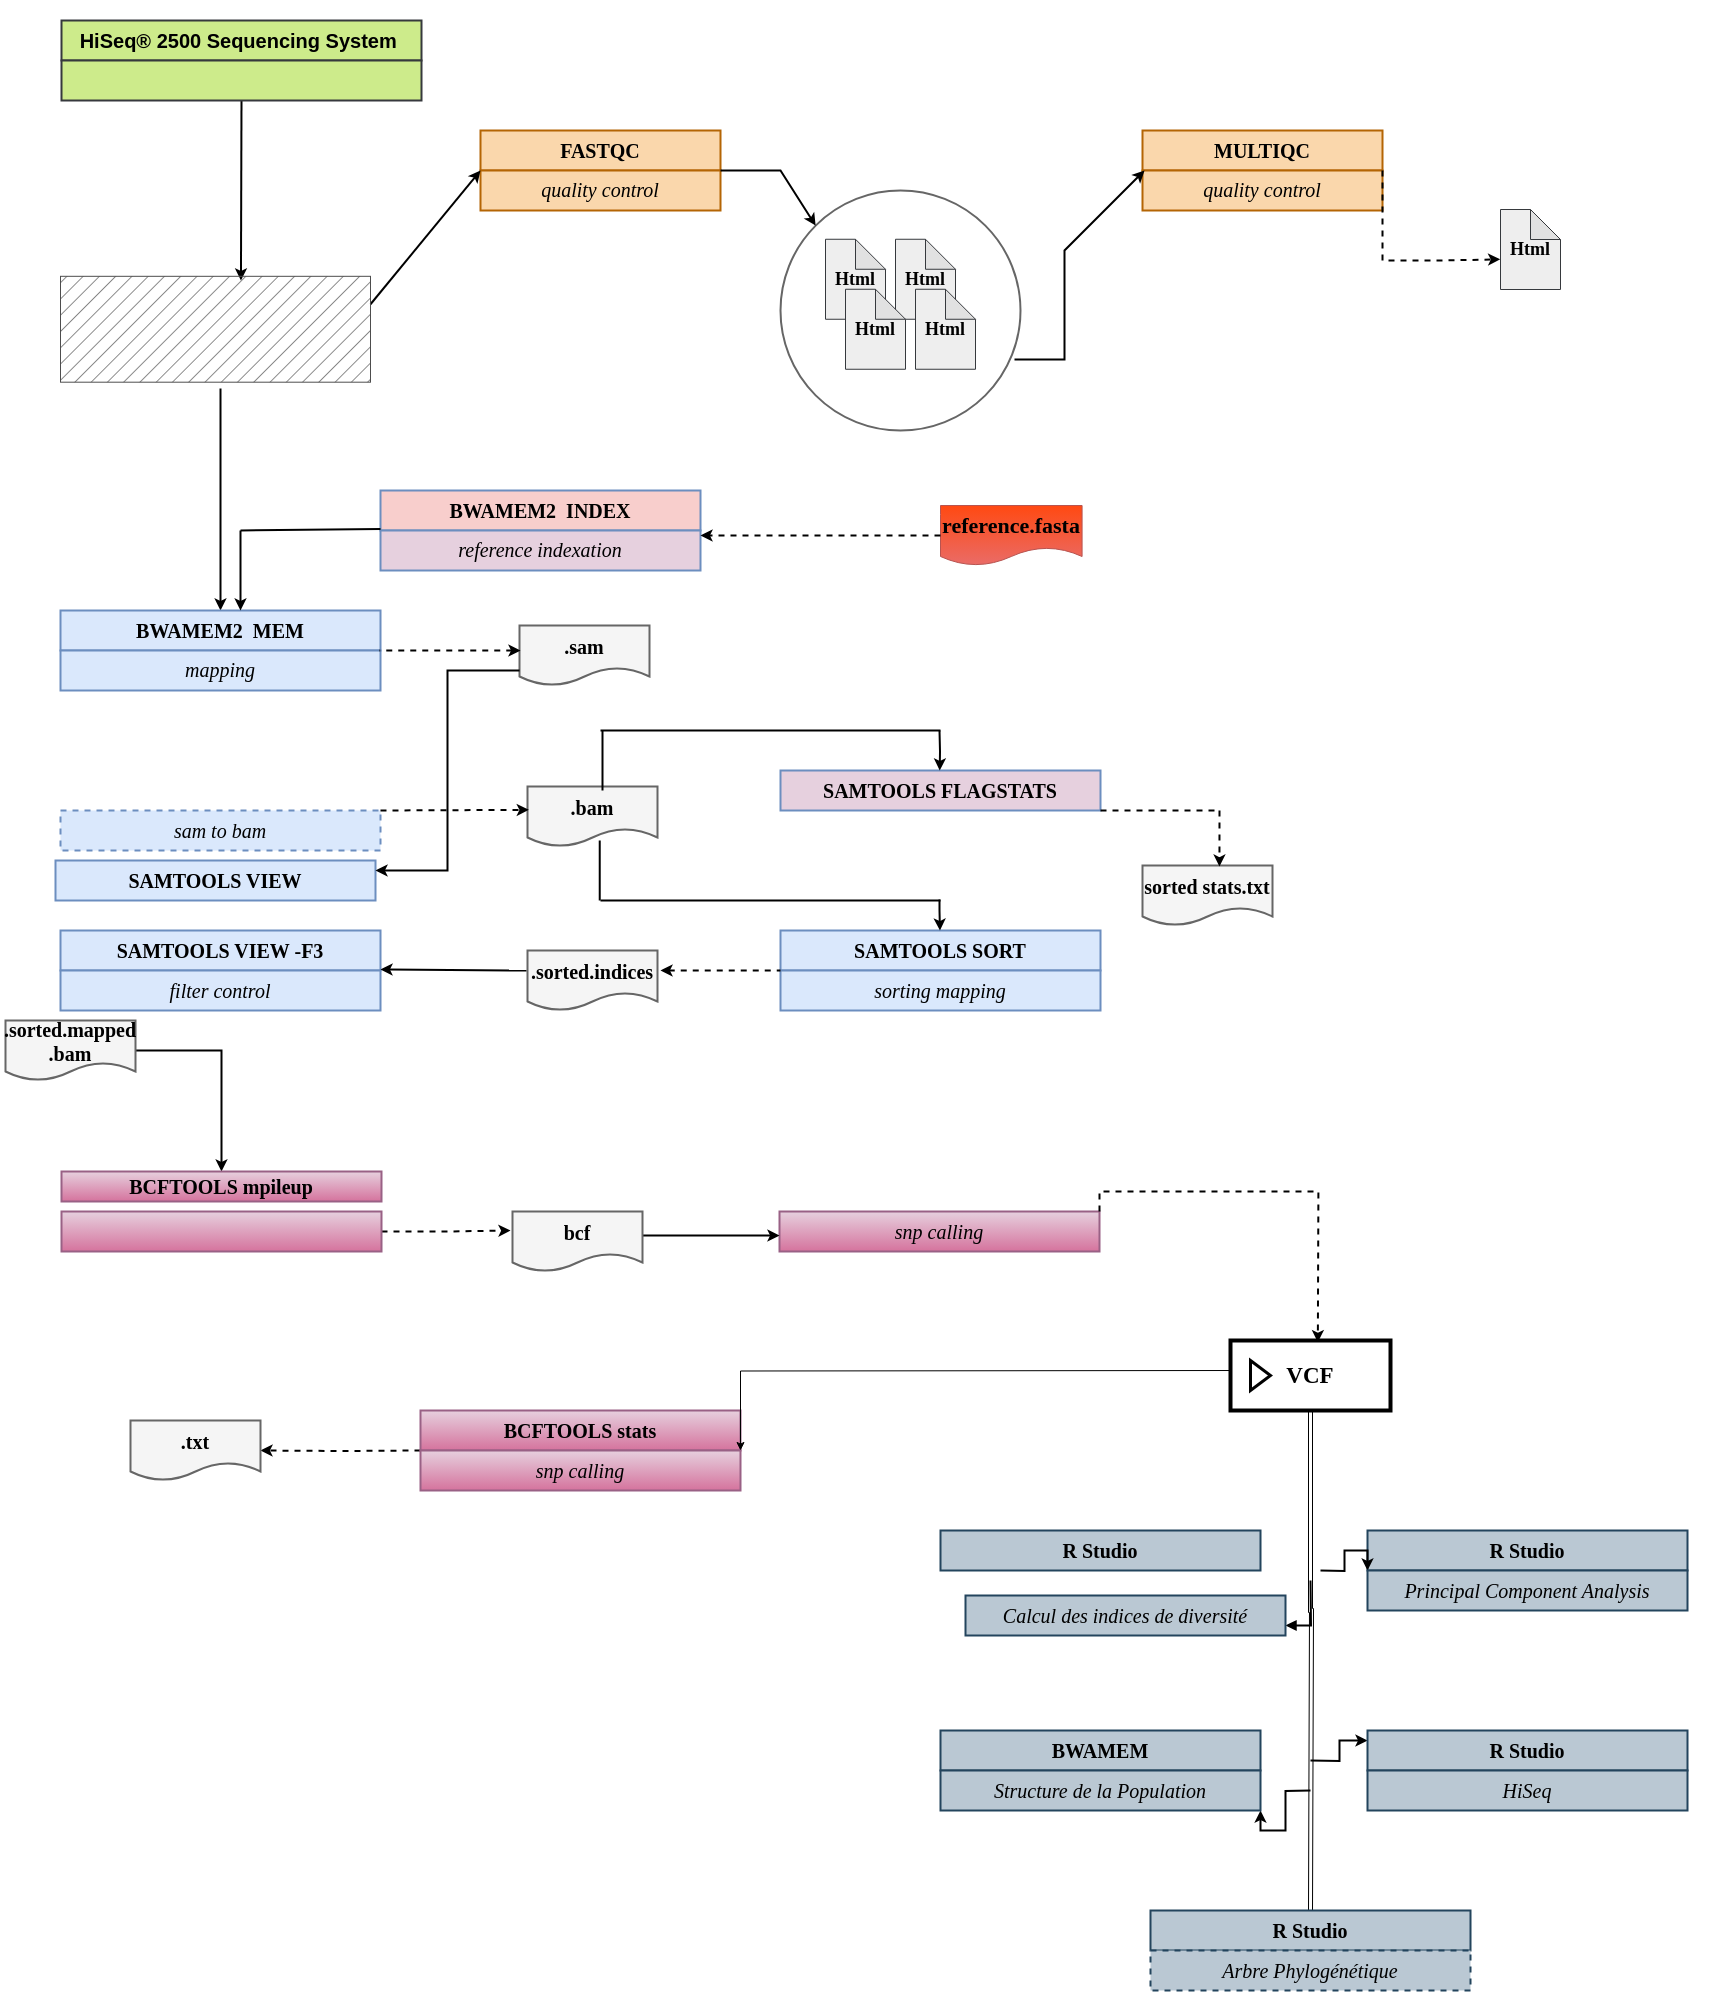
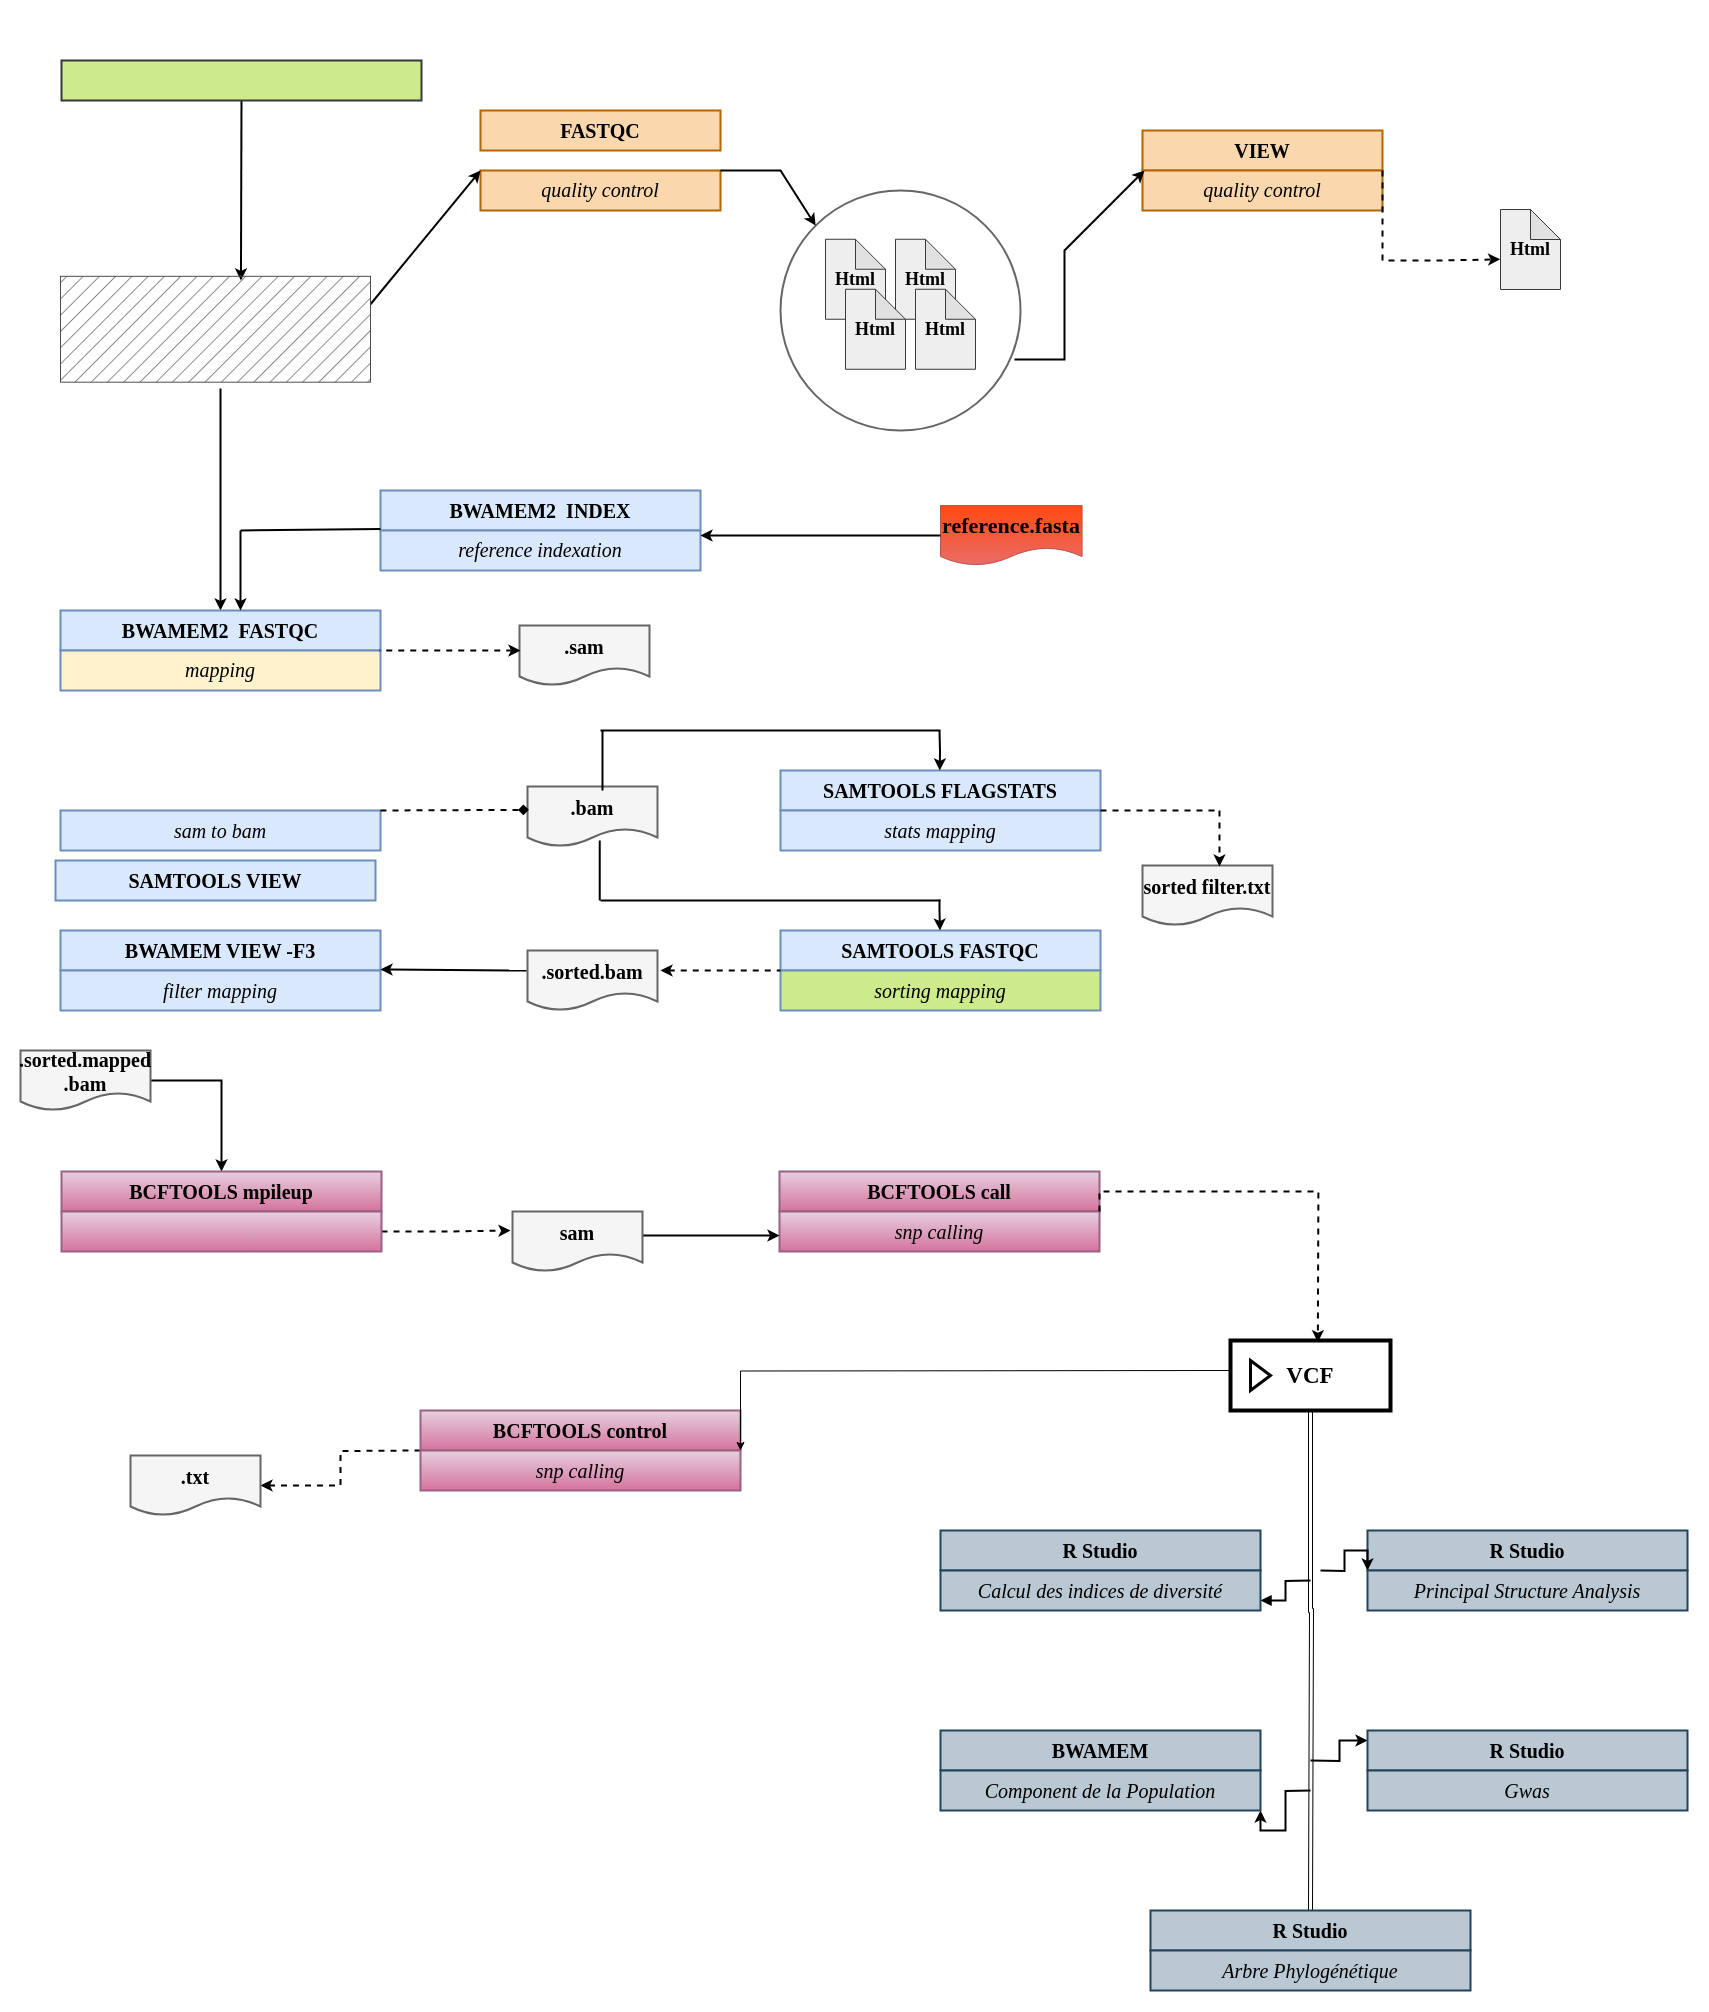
(242, 41) -> none
(601, 151) -> (601, 131)
(1263, 151) -> (1263, 151)
(541, 511) -> (541, 511)
(823, 536) -> (823, 536)
(541, 551) -> (541, 551)
(221, 631) -> (221, 631)
(221, 671) -> (221, 671)
(448, 766) -> none
(941, 791) -> (941, 791)
(518, 810) -> (517, 810)
(221, 831) -> (221, 831)
none -> (941, 831)
(1208, 887) -> (1208, 887)
(221, 951) -> (221, 951)
(941, 951) -> (941, 951)
(593, 972) -> (593, 972)
(221, 991) -> (221, 991)
(941, 991) -> (941, 991)
(71, 1051) -> (86, 1081)
(222, 1187) -> (222, 1192)
none -> (940, 1192)
(578, 1233) -> (578, 1233)
(581, 1431) -> (581, 1431)
(196, 1451) -> (196, 1486)
(1528, 1591) -> (1528, 1591)
(1126, 1616) -> (1101, 1591)
(1101, 1791) -> (1101, 1791)
(1528, 1791) -> (1528, 1791)
(1311, 1971) -> (1311, 1971)
